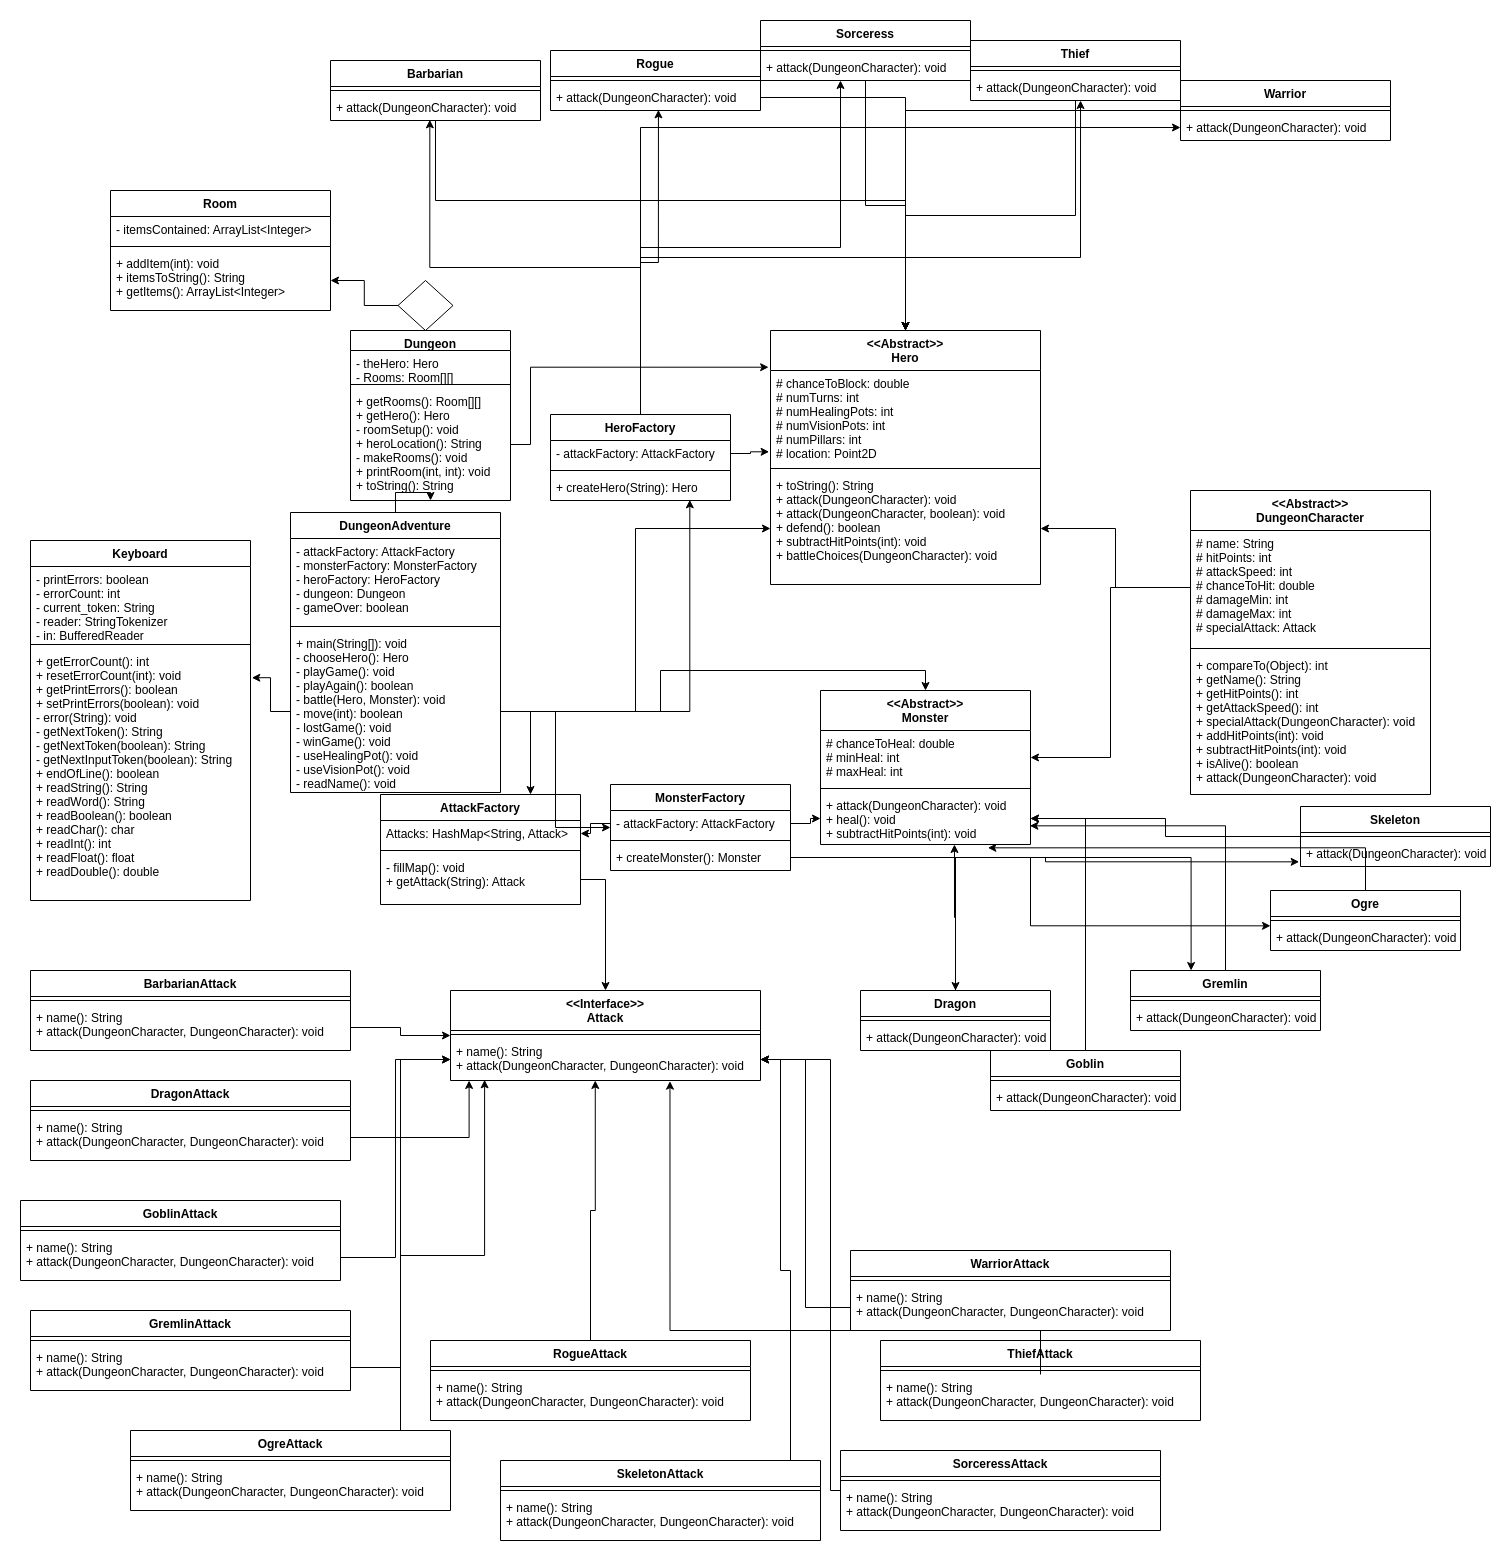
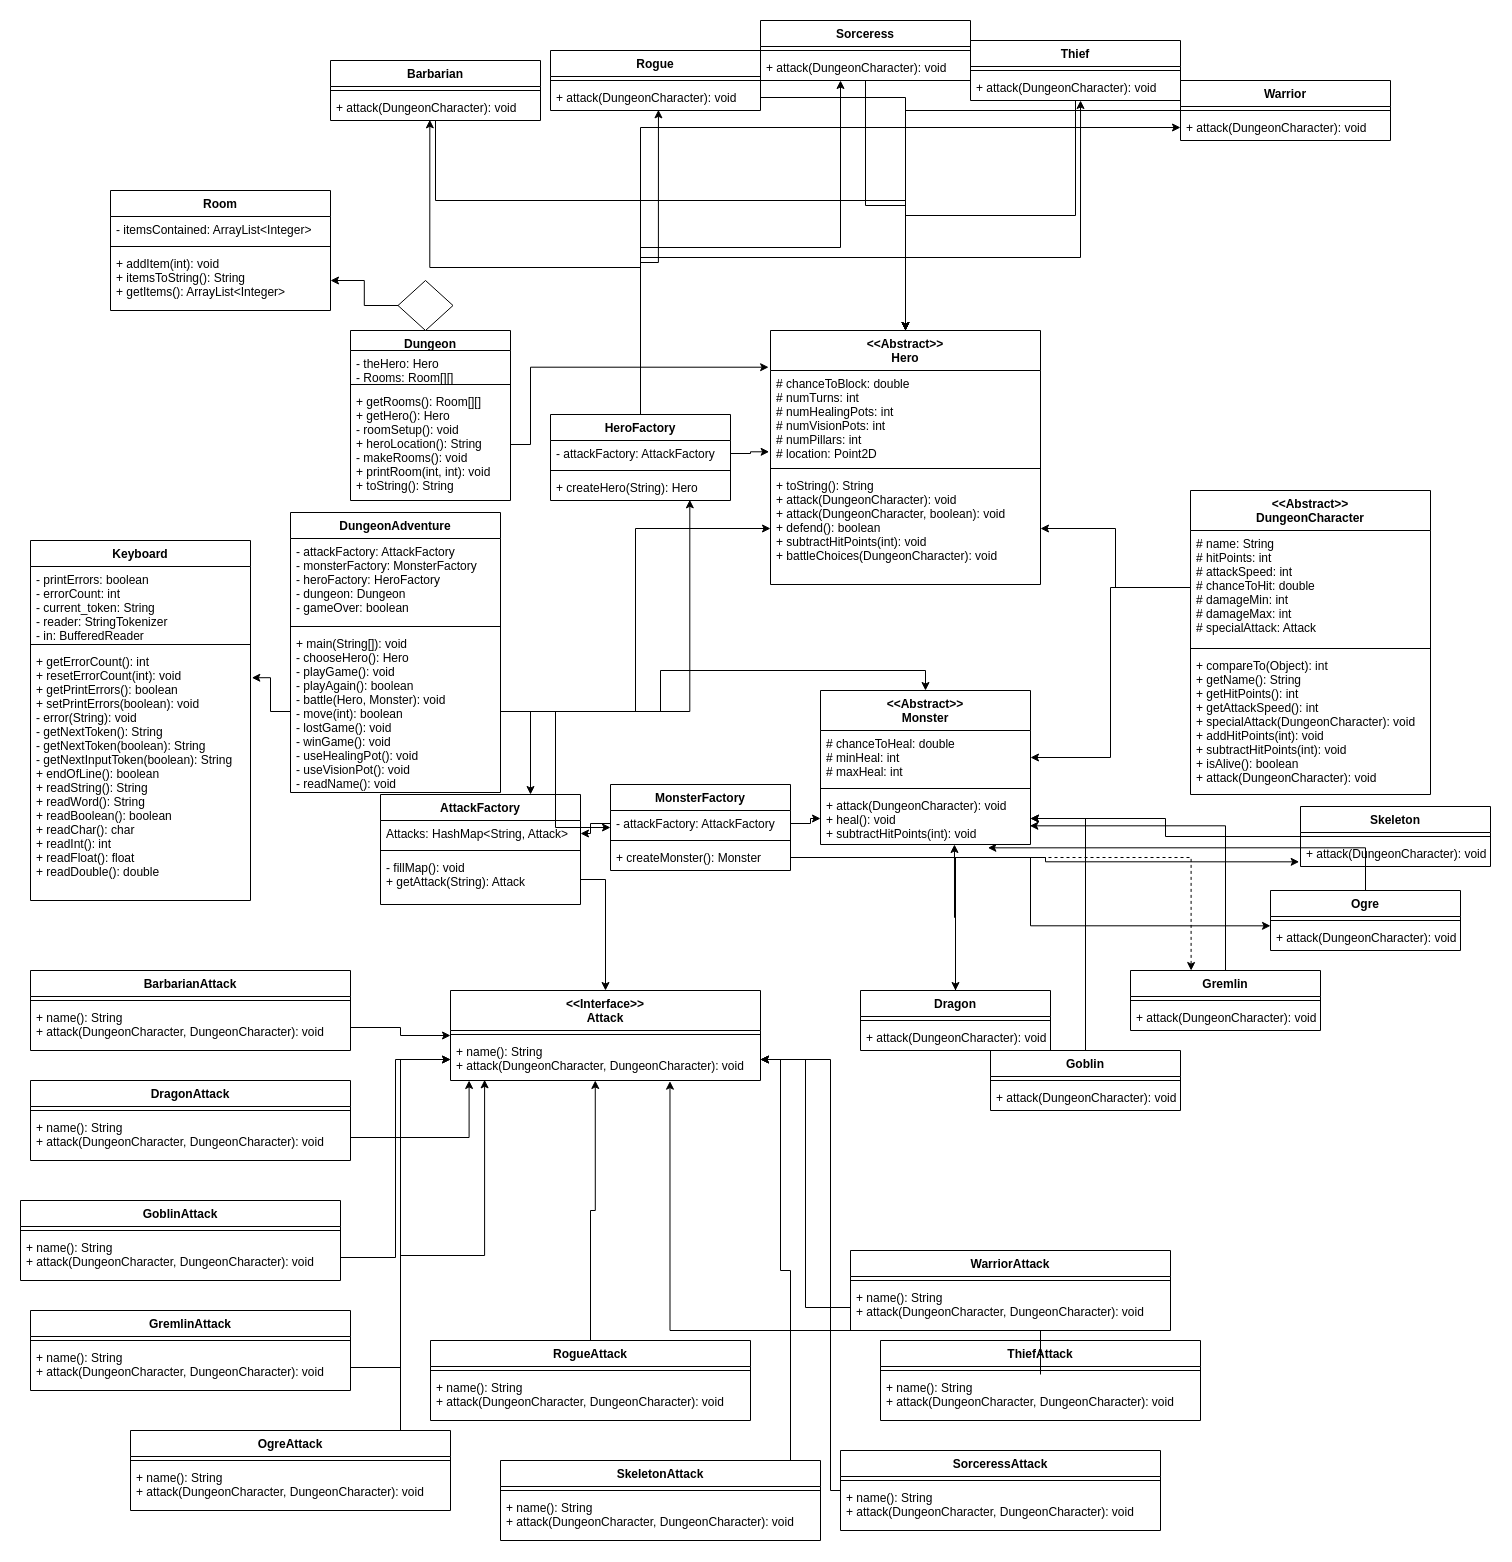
(404, 493) -> none
(1171, 858) -> (1171, 858)
